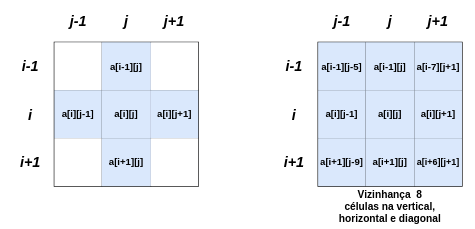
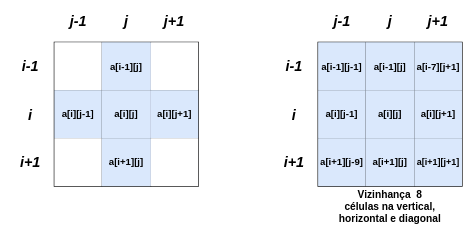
(342, 66) -> (342, 66)
(439, 162) -> (439, 162)
